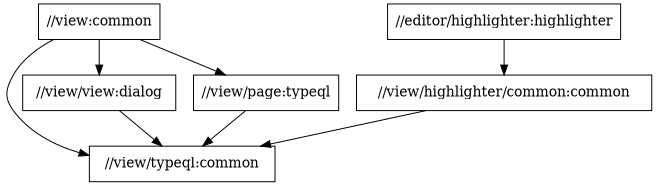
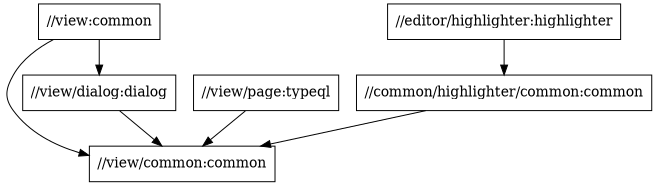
(178, 55) -> none
(99, 93) -> (99, 93)
(504, 93) -> (504, 93)
(182, 164) -> (182, 164)
